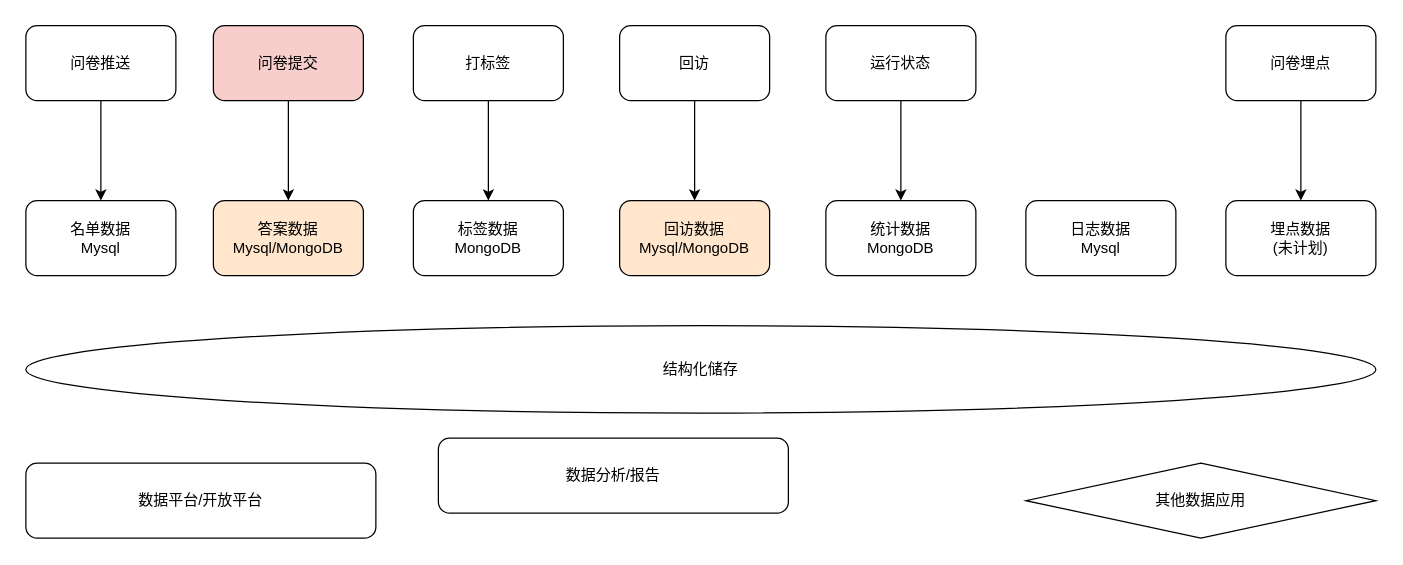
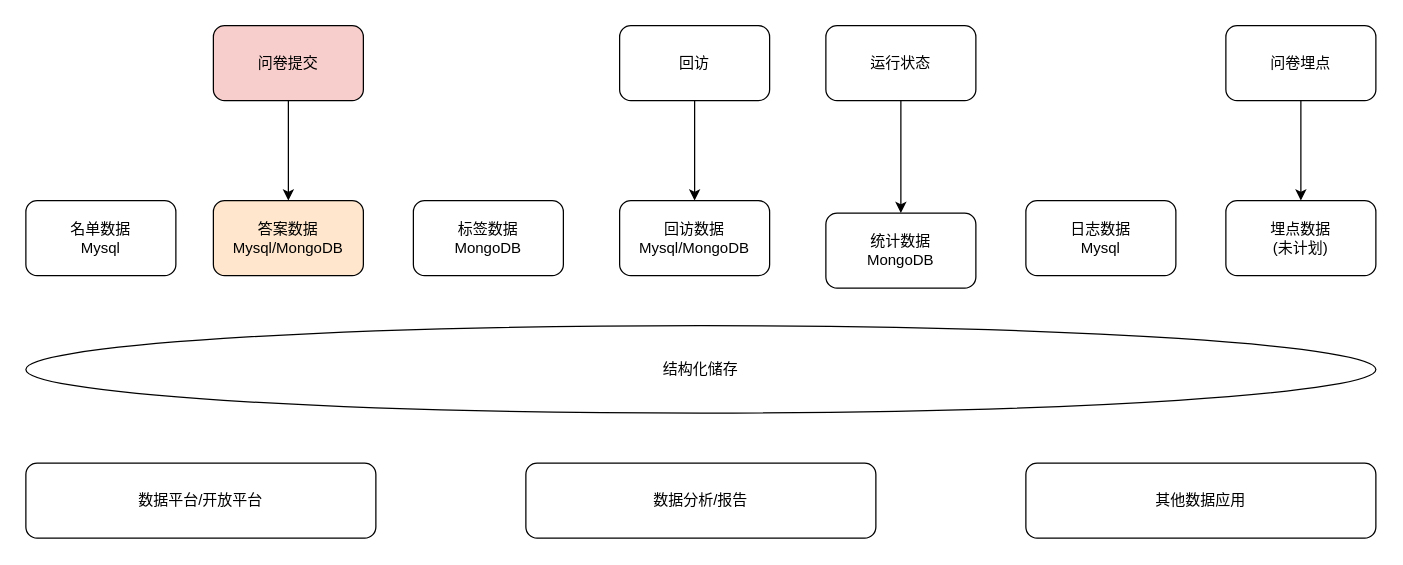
(101, 63) -> none
(488, 63) -> none
(101, 147) -> none
(488, 147) -> none
(694, 238) -> (694, 238)
(901, 238) -> (901, 251)
(613, 476) -> (701, 501)
(1201, 501) -> (1201, 501)
